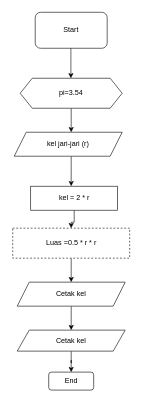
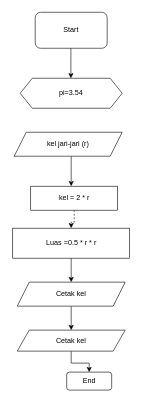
(71, 126) -> none
(74, 218) -> (74, 218)
(71, 243) -> (71, 243)
(71, 381) -> (89, 381)
